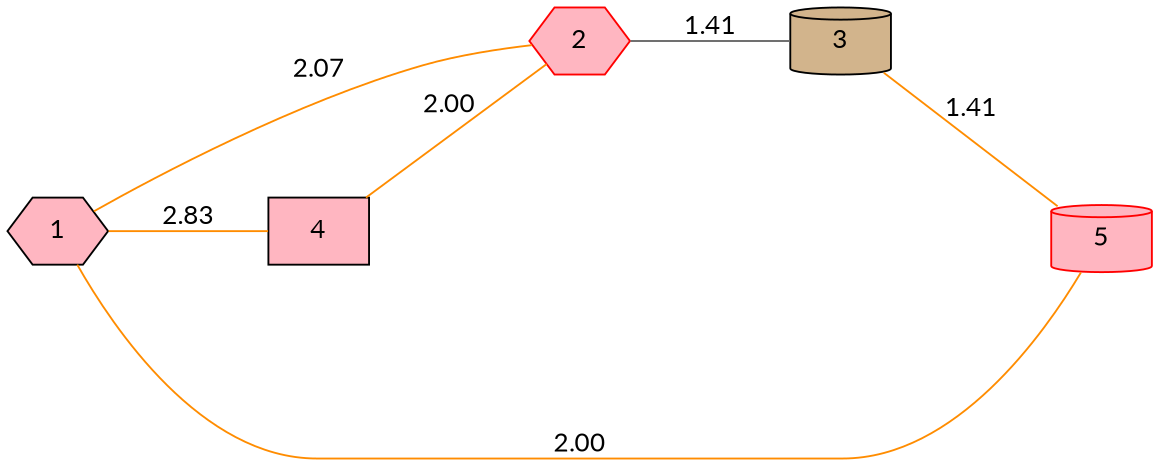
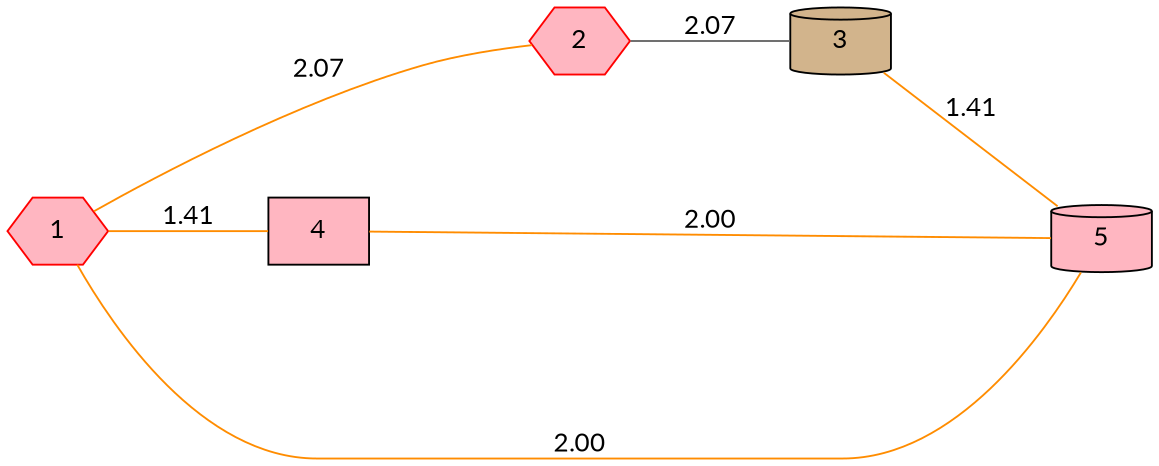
(710, 27) -> (710, 27)
(456, 131) -> (710, 235)
(188, 217) -> (188, 217)
(58, 231) -> (58, 231)
(1102, 239) -> (1102, 239)
